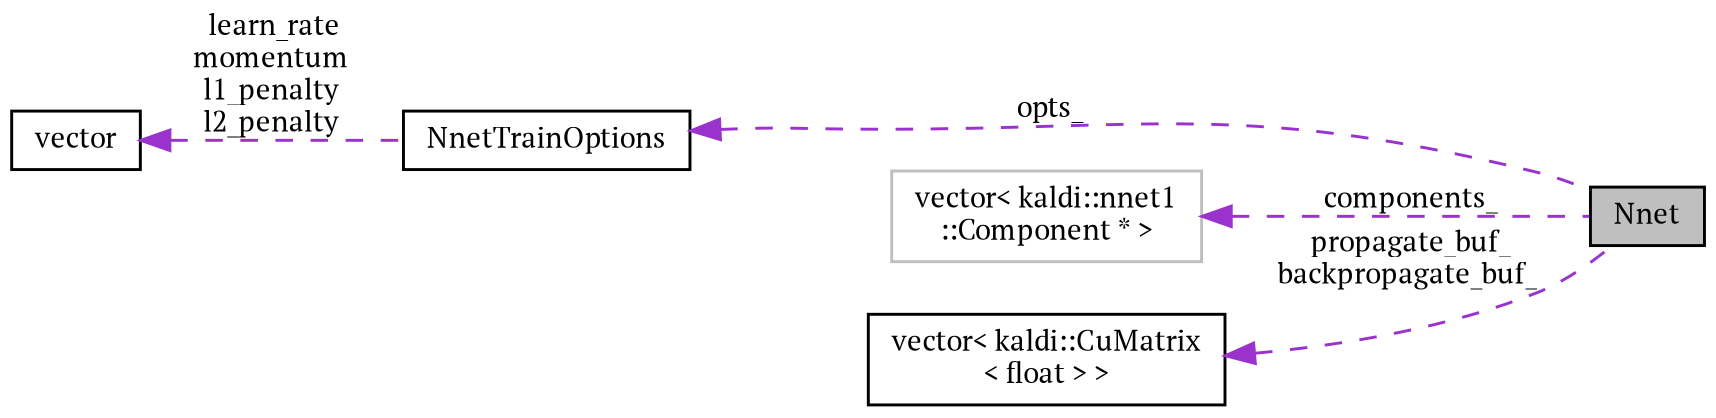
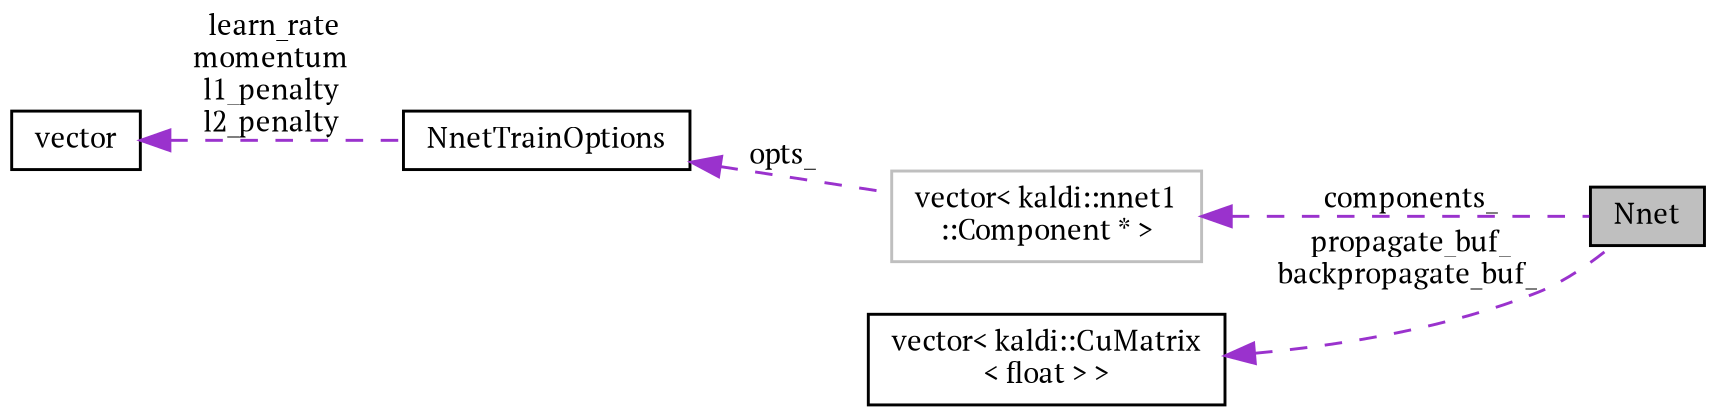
(1159, 124) -> (806, 180)
